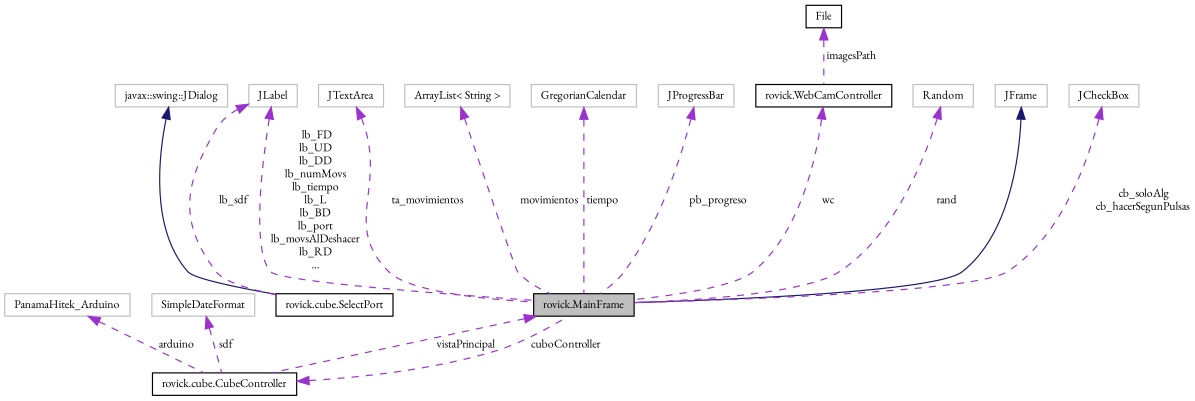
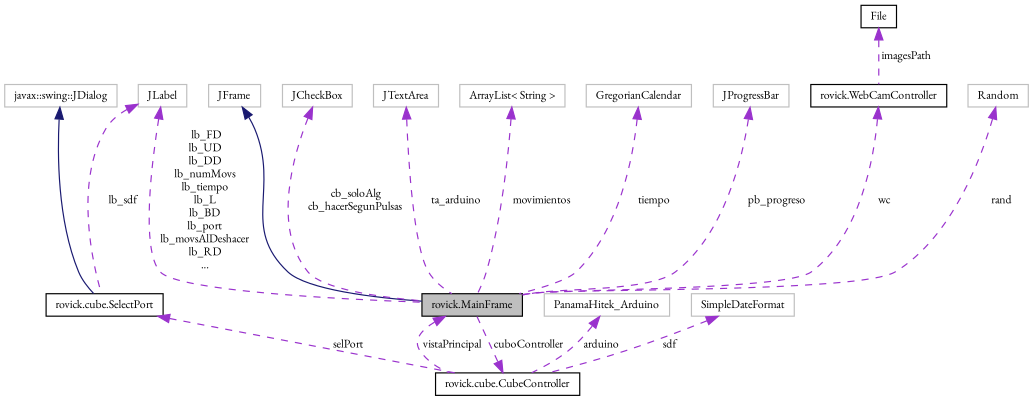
(427, 200) -> (455, 200)
none -> (312, 346)
